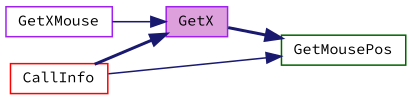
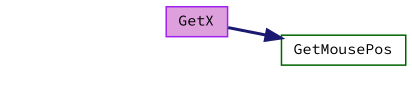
(59, 22) -> none
(59, 79) -> none
